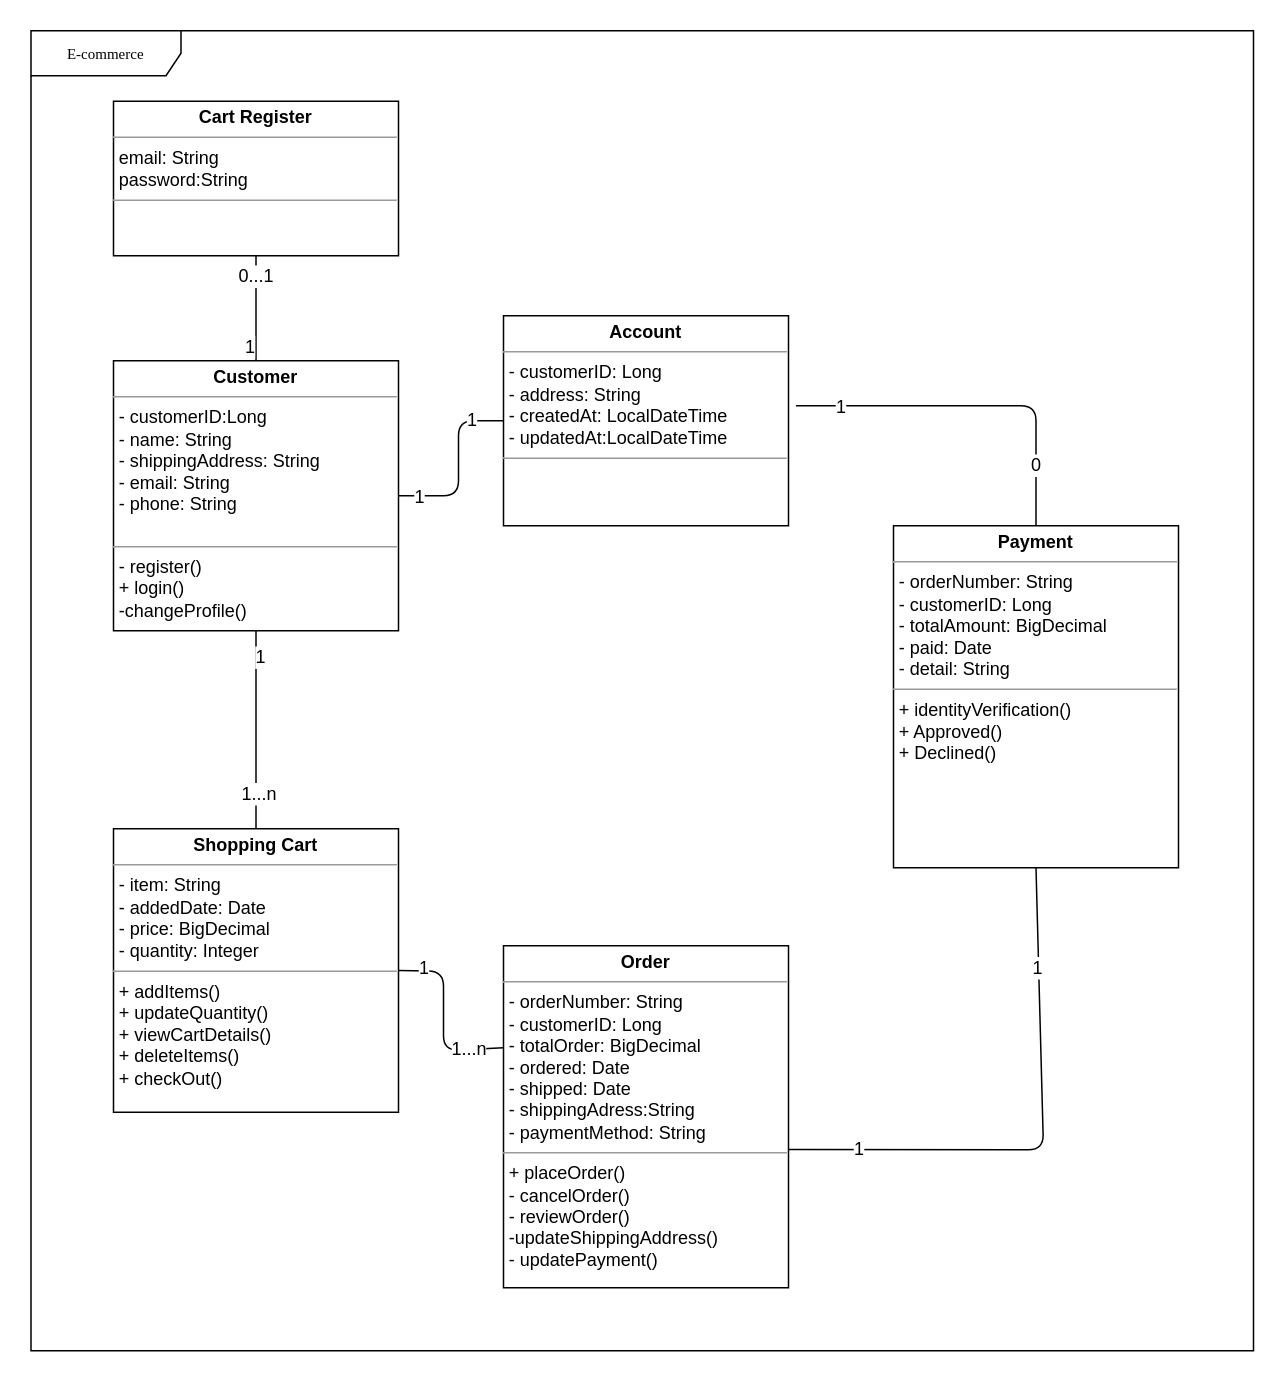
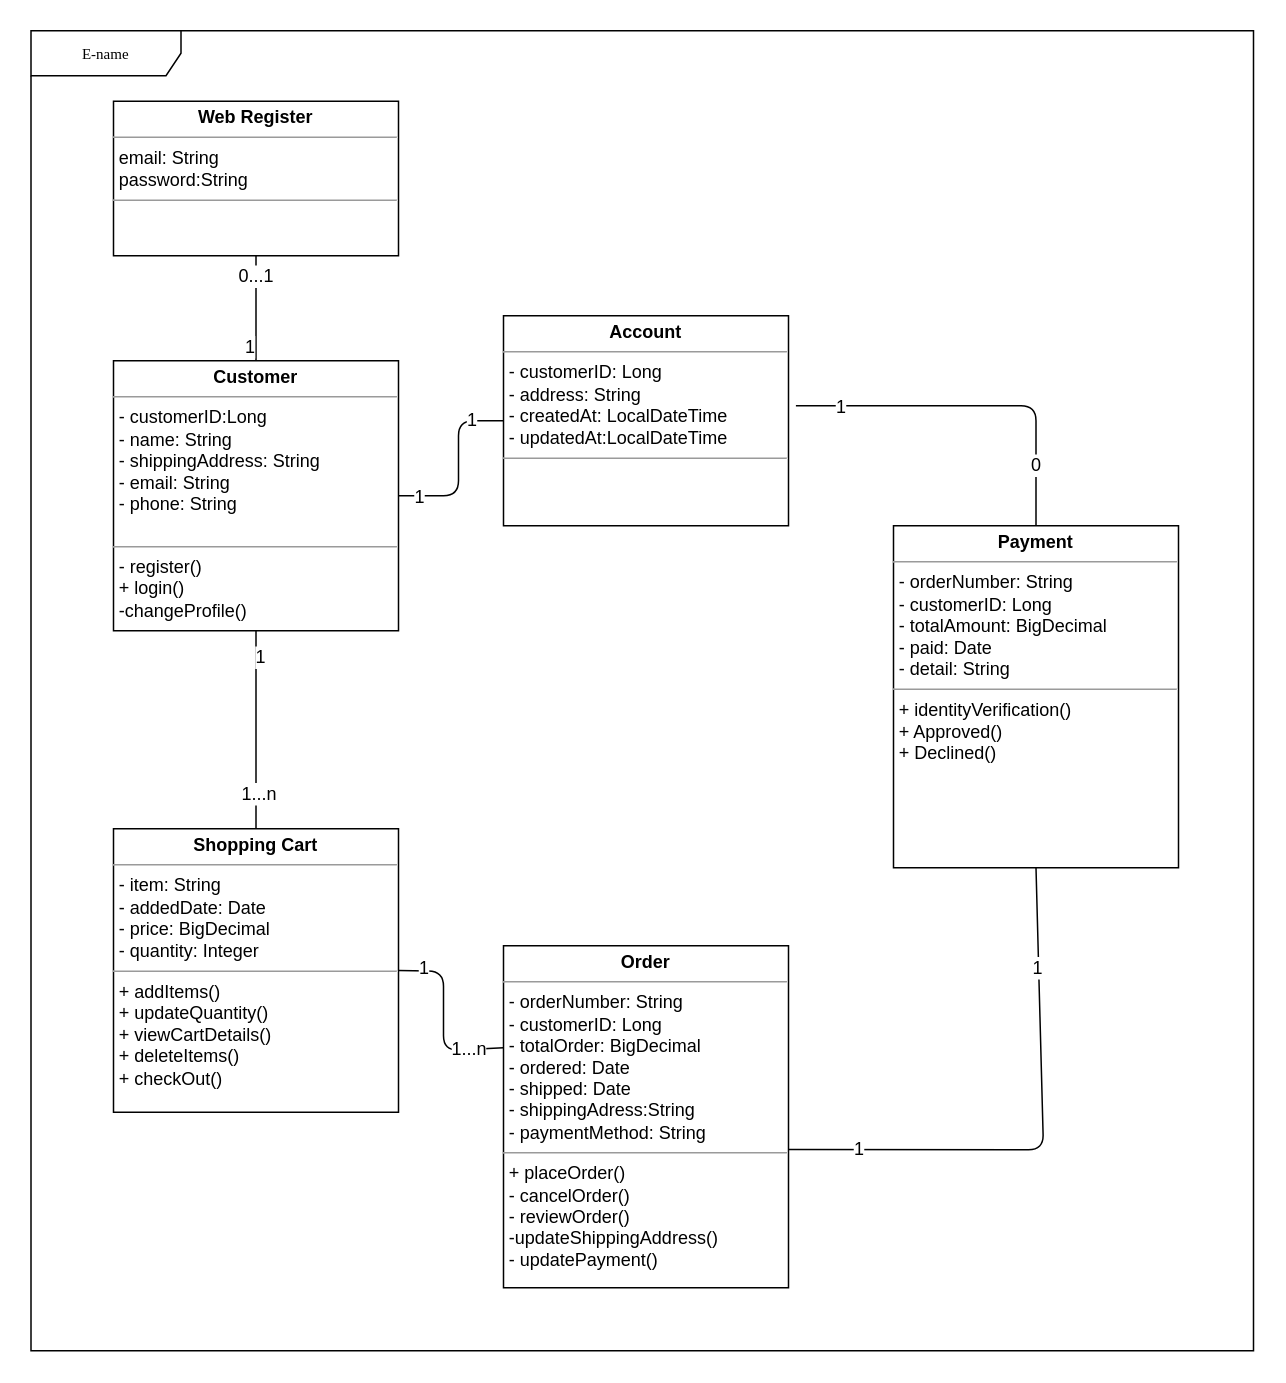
(106, 53) -> (106, 53)
(184, 134) -> (184, 134)
